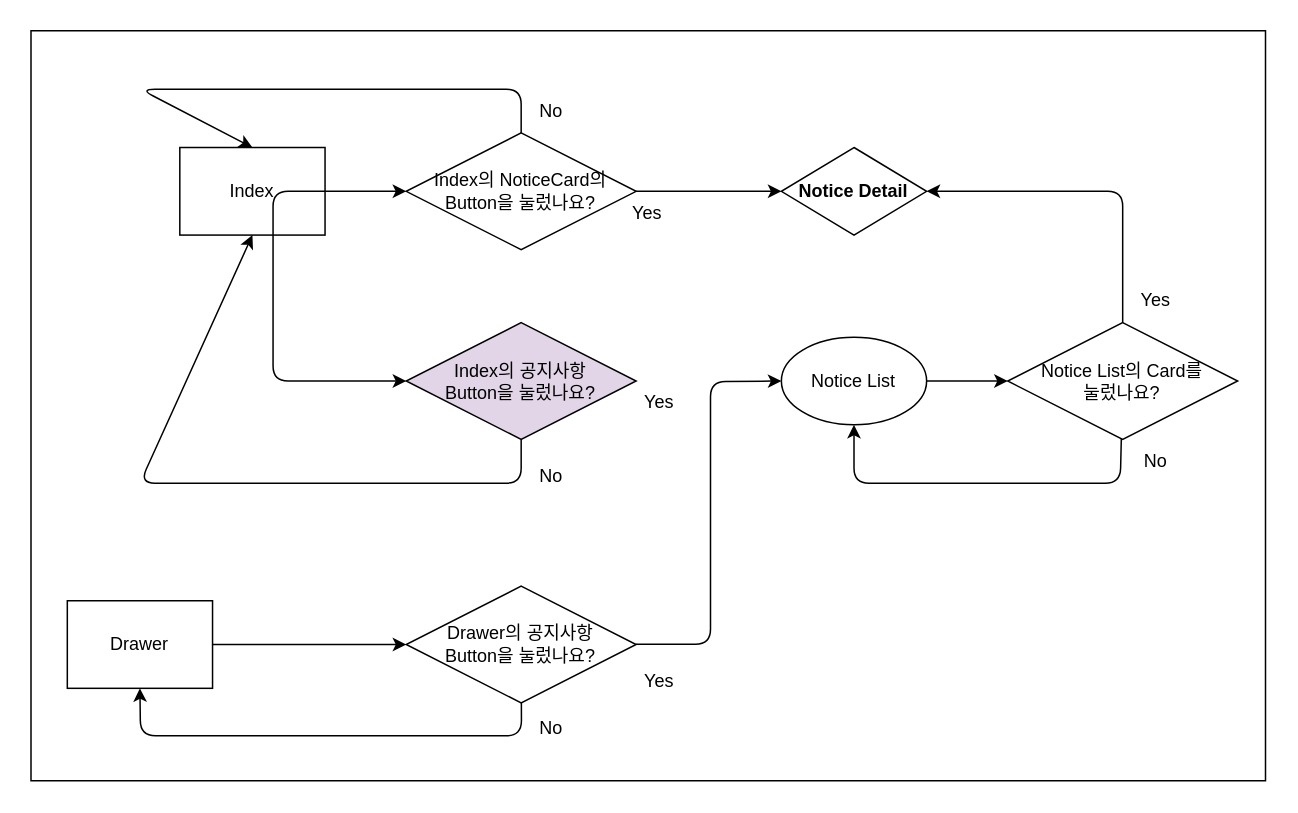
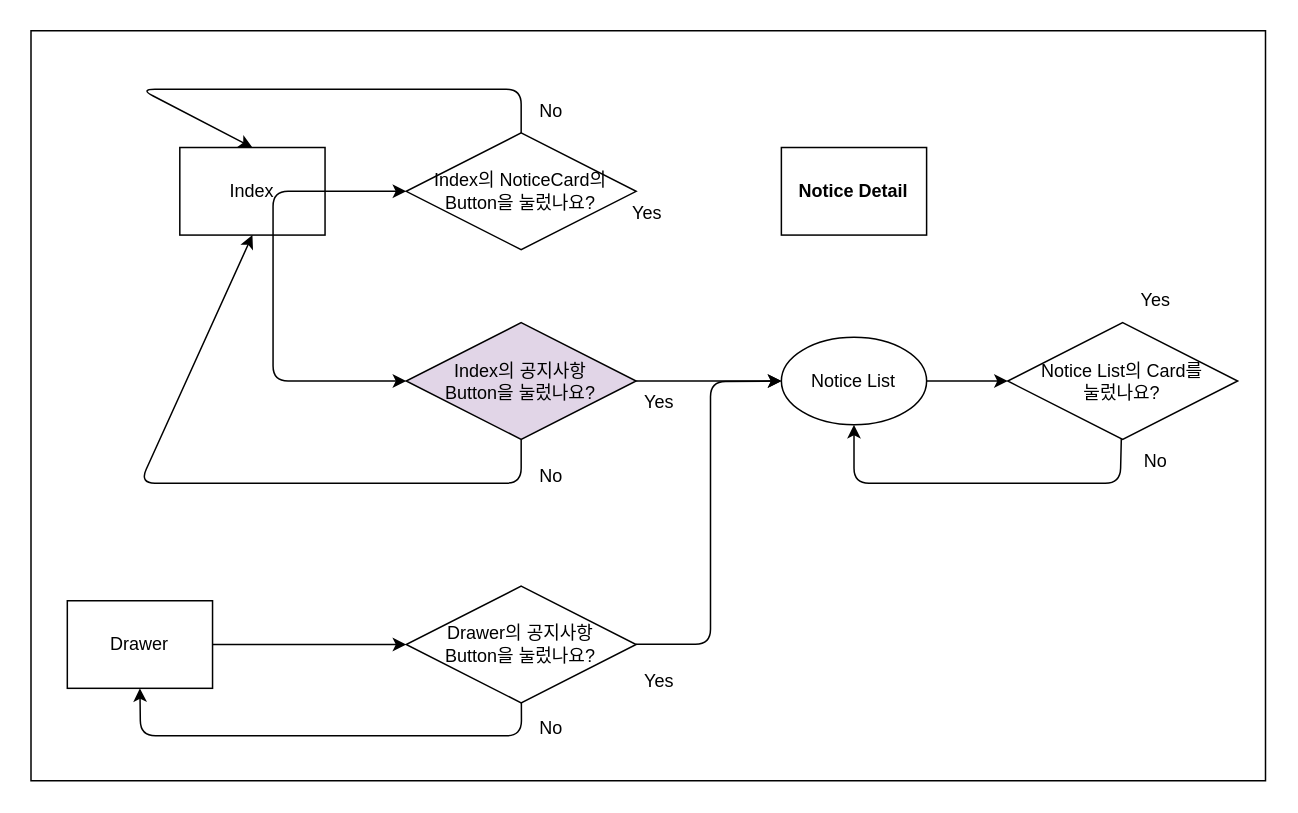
(703, 191) -> none
(854, 191) -> (854, 191)
(1090, 191) -> none
none -> (676, 381)
